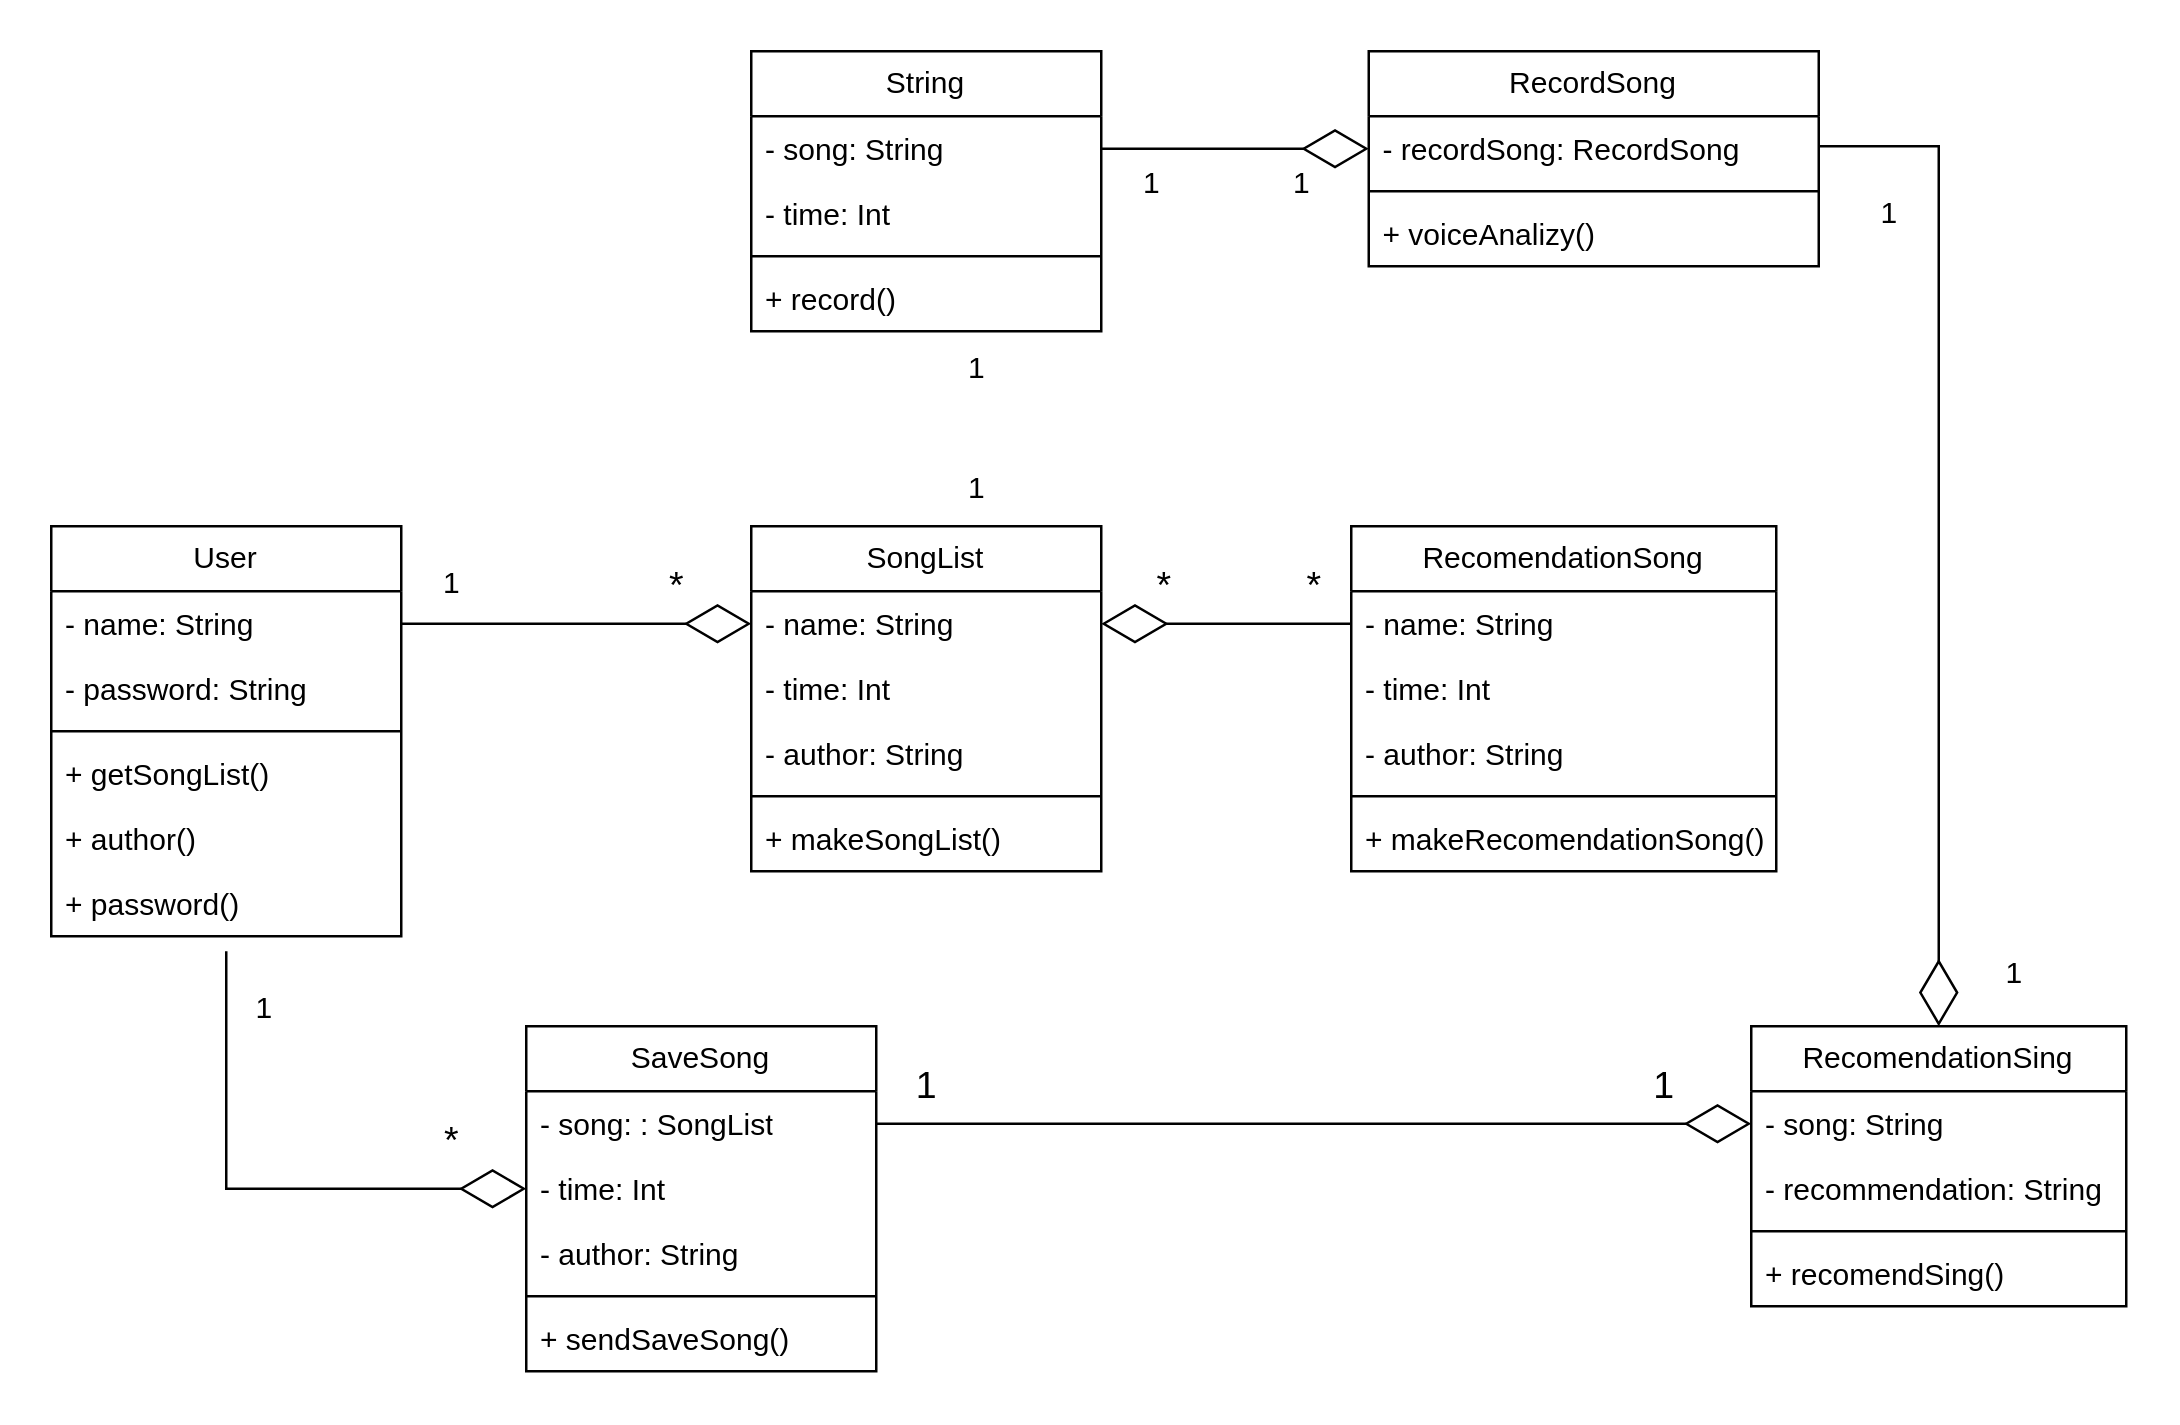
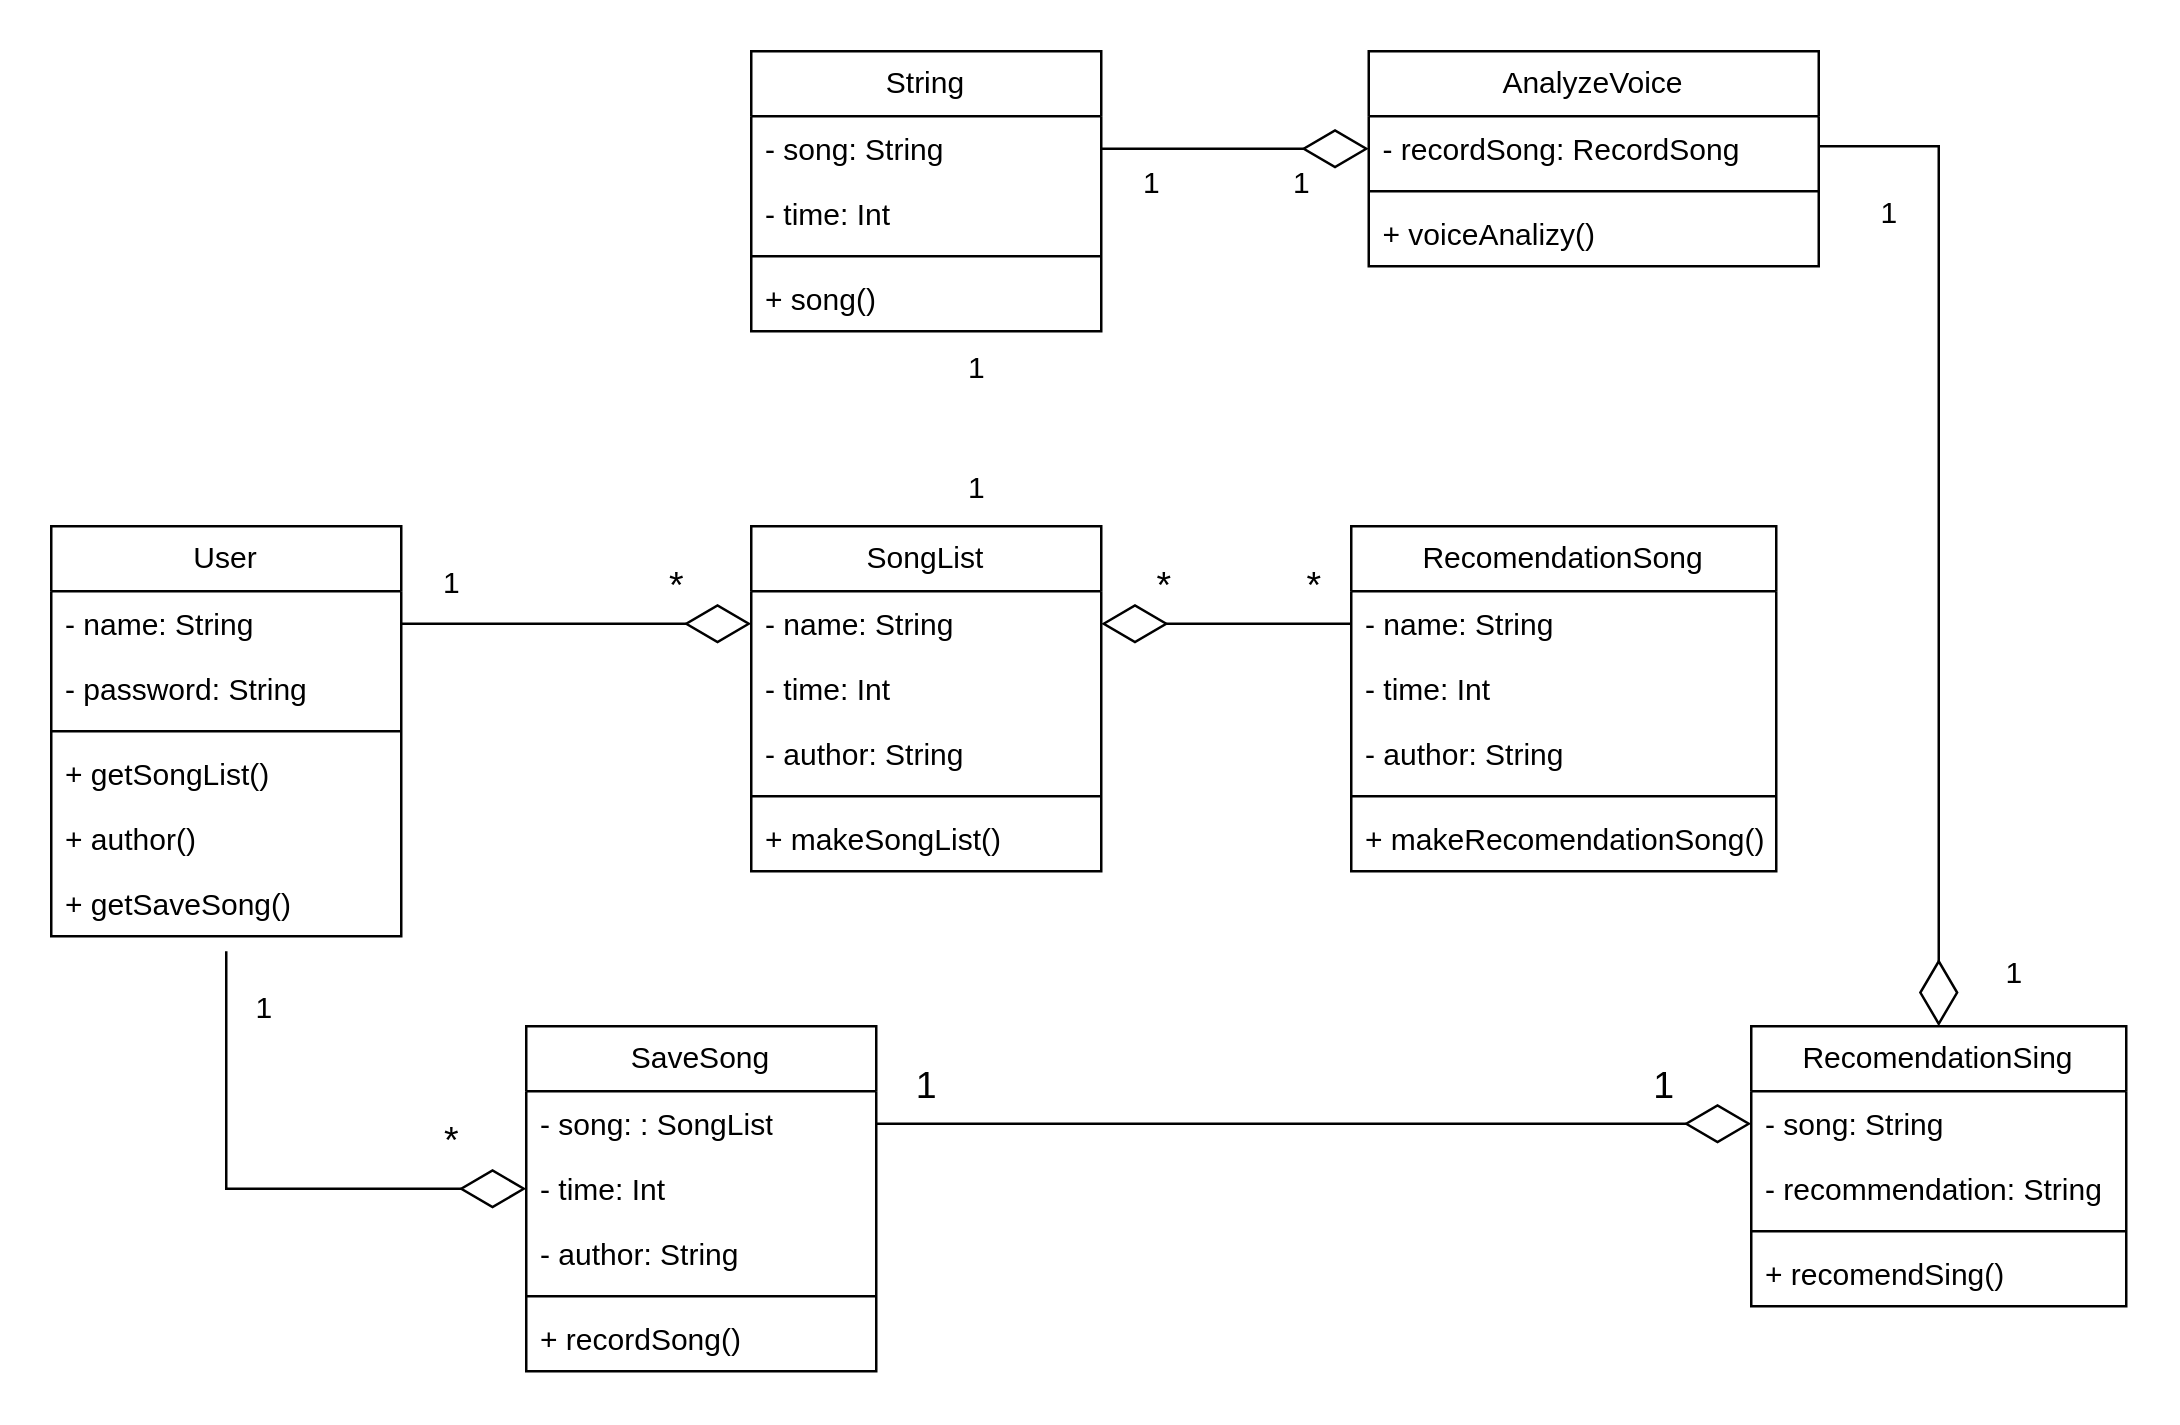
(1594, 84) -> (1594, 84)
(846, 302) -> (830, 302)
(163, 907) -> (188, 907)
(672, 1342) -> (655, 1342)
